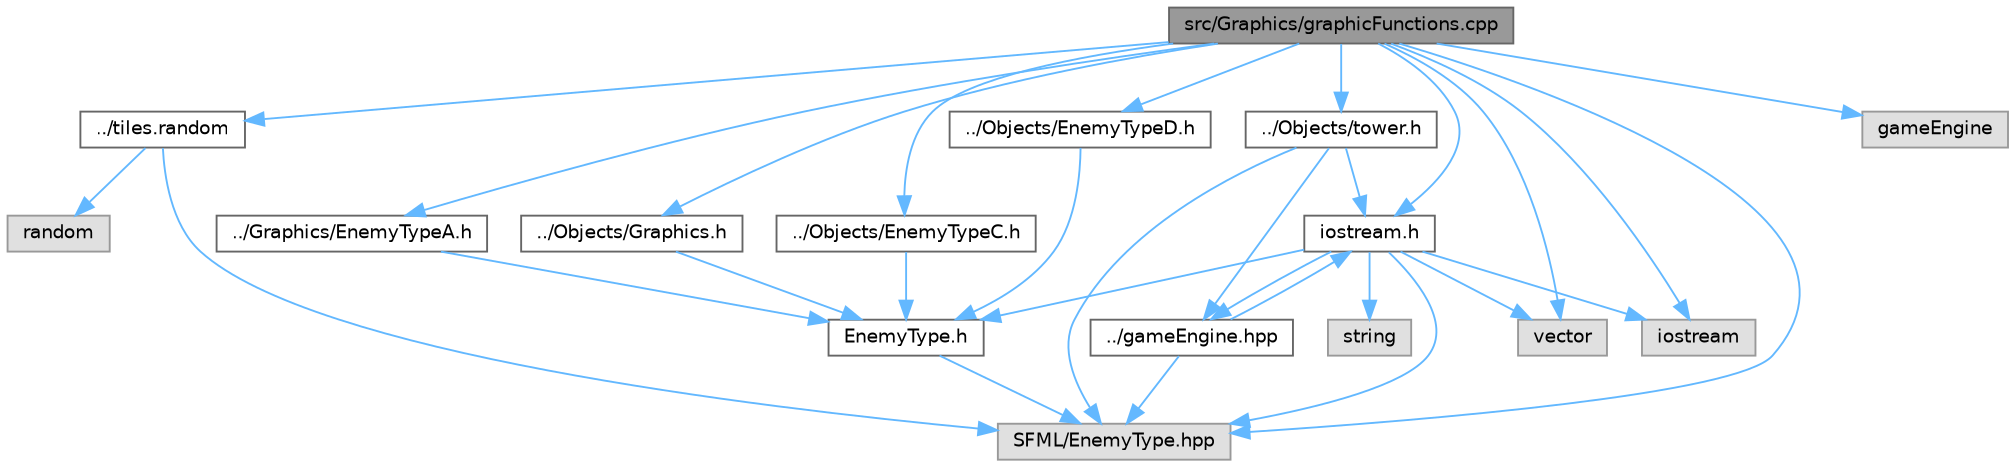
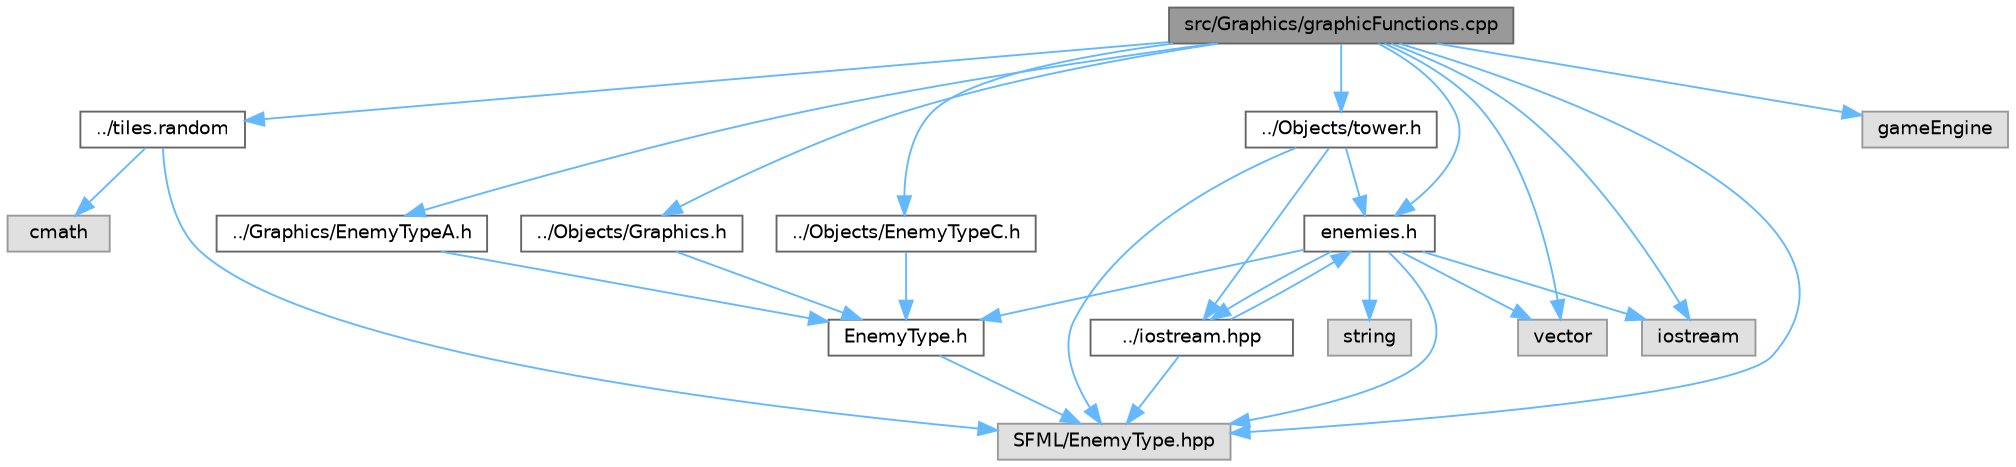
(1080, 130) -> none
(59, 234) -> (59, 234)
(1370, 234) -> (1370, 234)
(1192, 338) -> (1192, 338)
